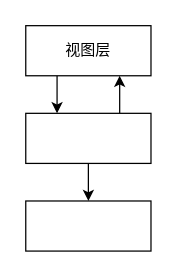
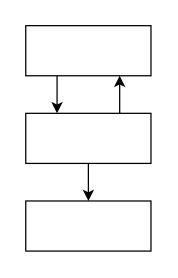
(88, 51) -> none
